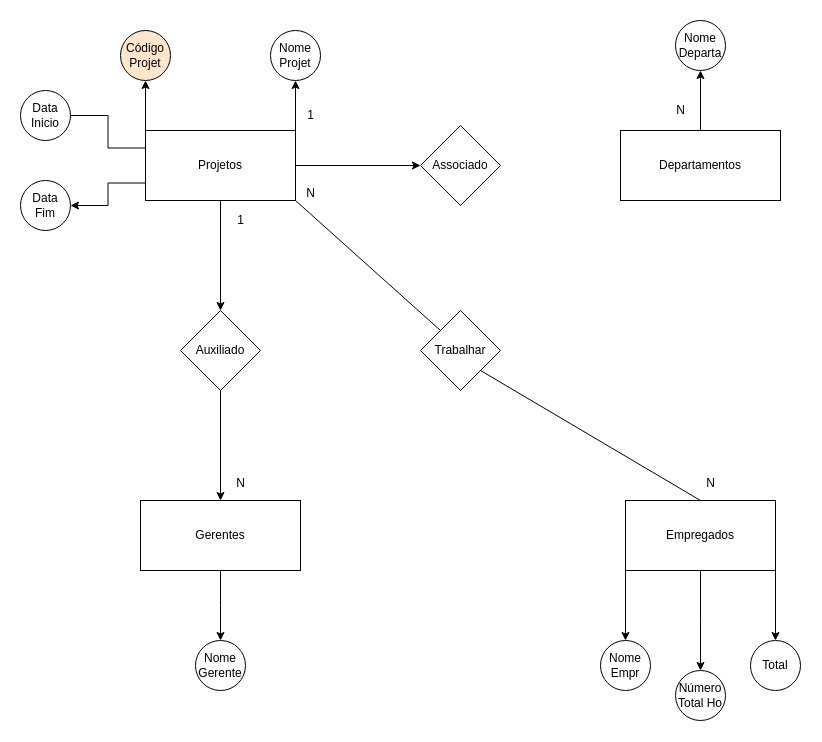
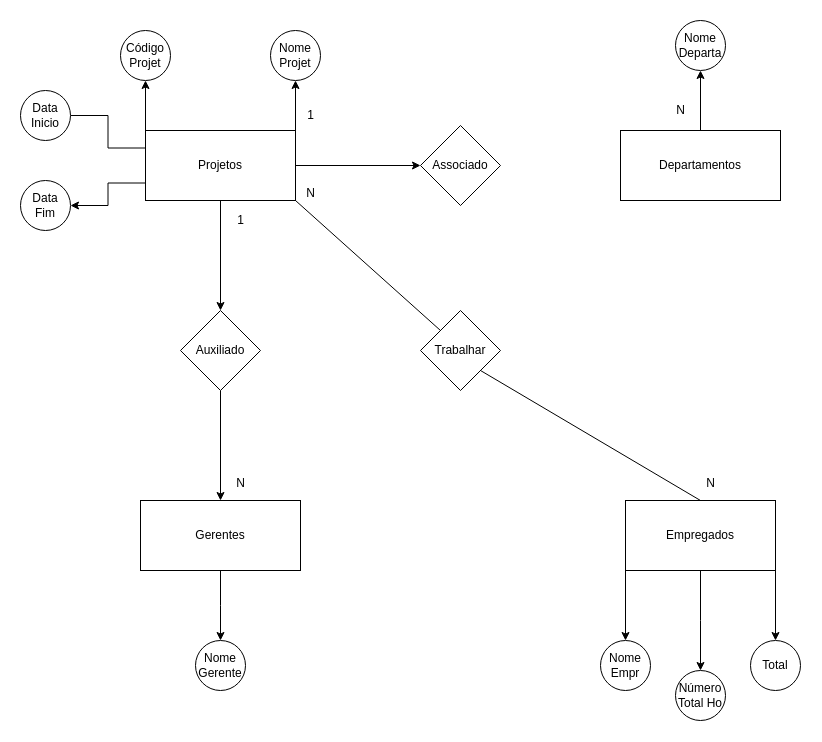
(146, 56) -> (146, 56)
